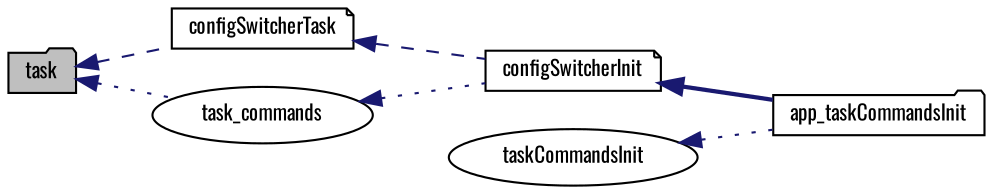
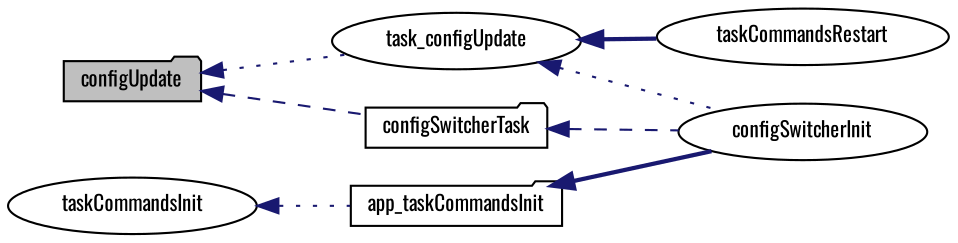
(263, 29) -> (456, 128)
none -> (803, 37)
(573, 71) -> (803, 132)
(42, 73) -> (132, 81)
(727, 93) -> (642, 166)
(263, 115) -> (456, 41)
